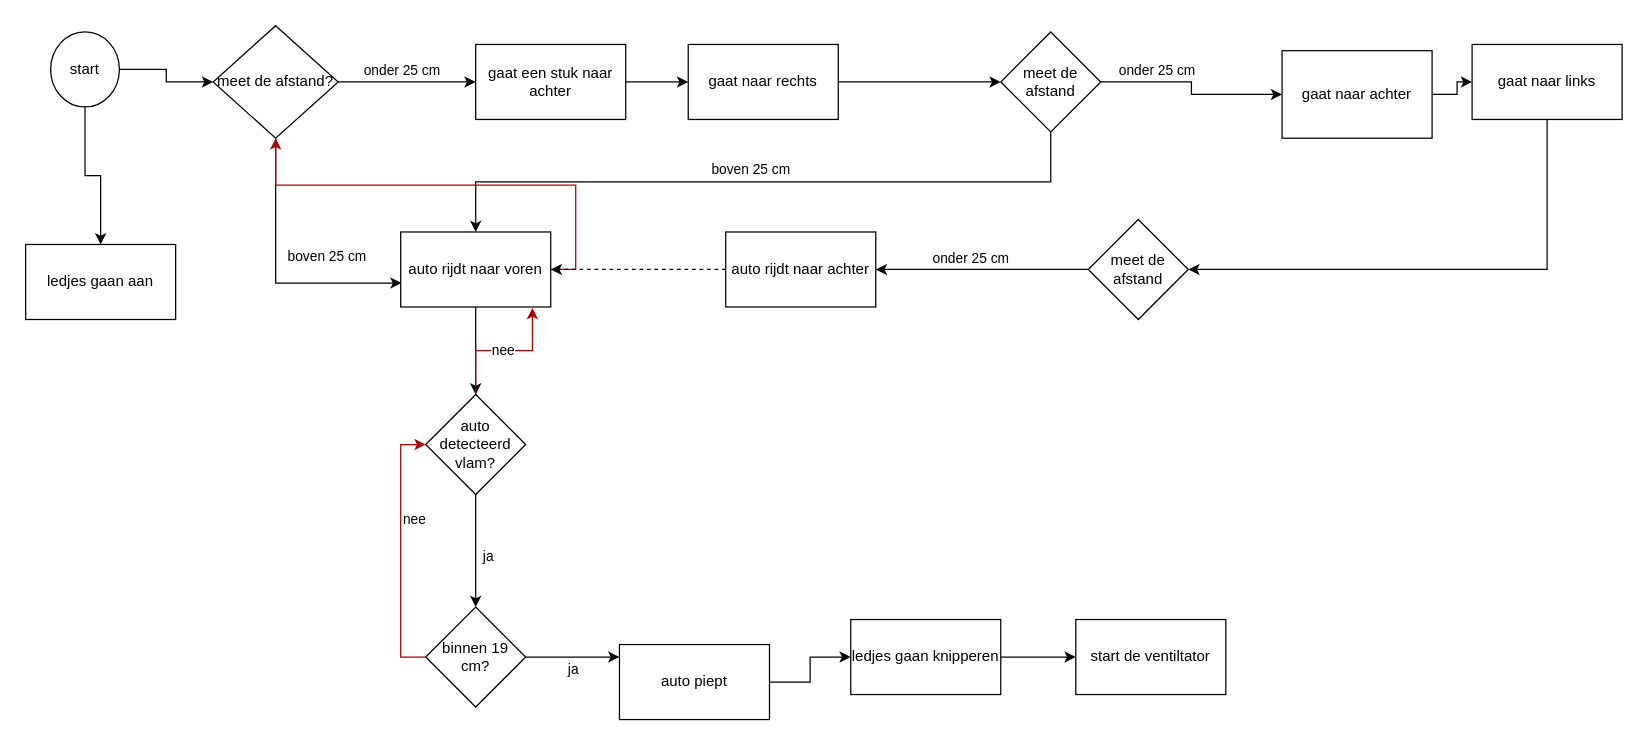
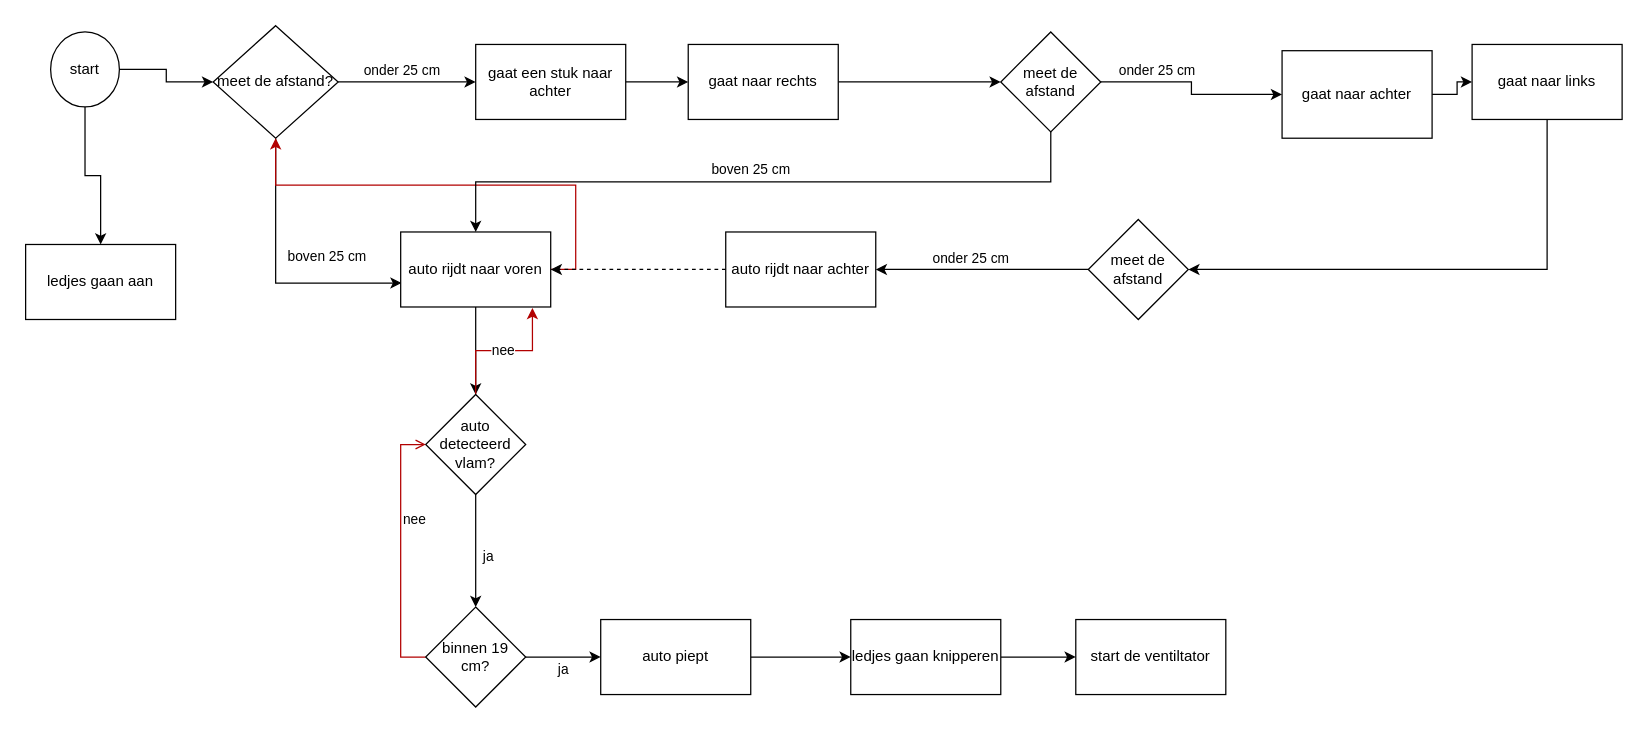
(416, 444) -> (418, 444)
(694, 682) -> (676, 657)
